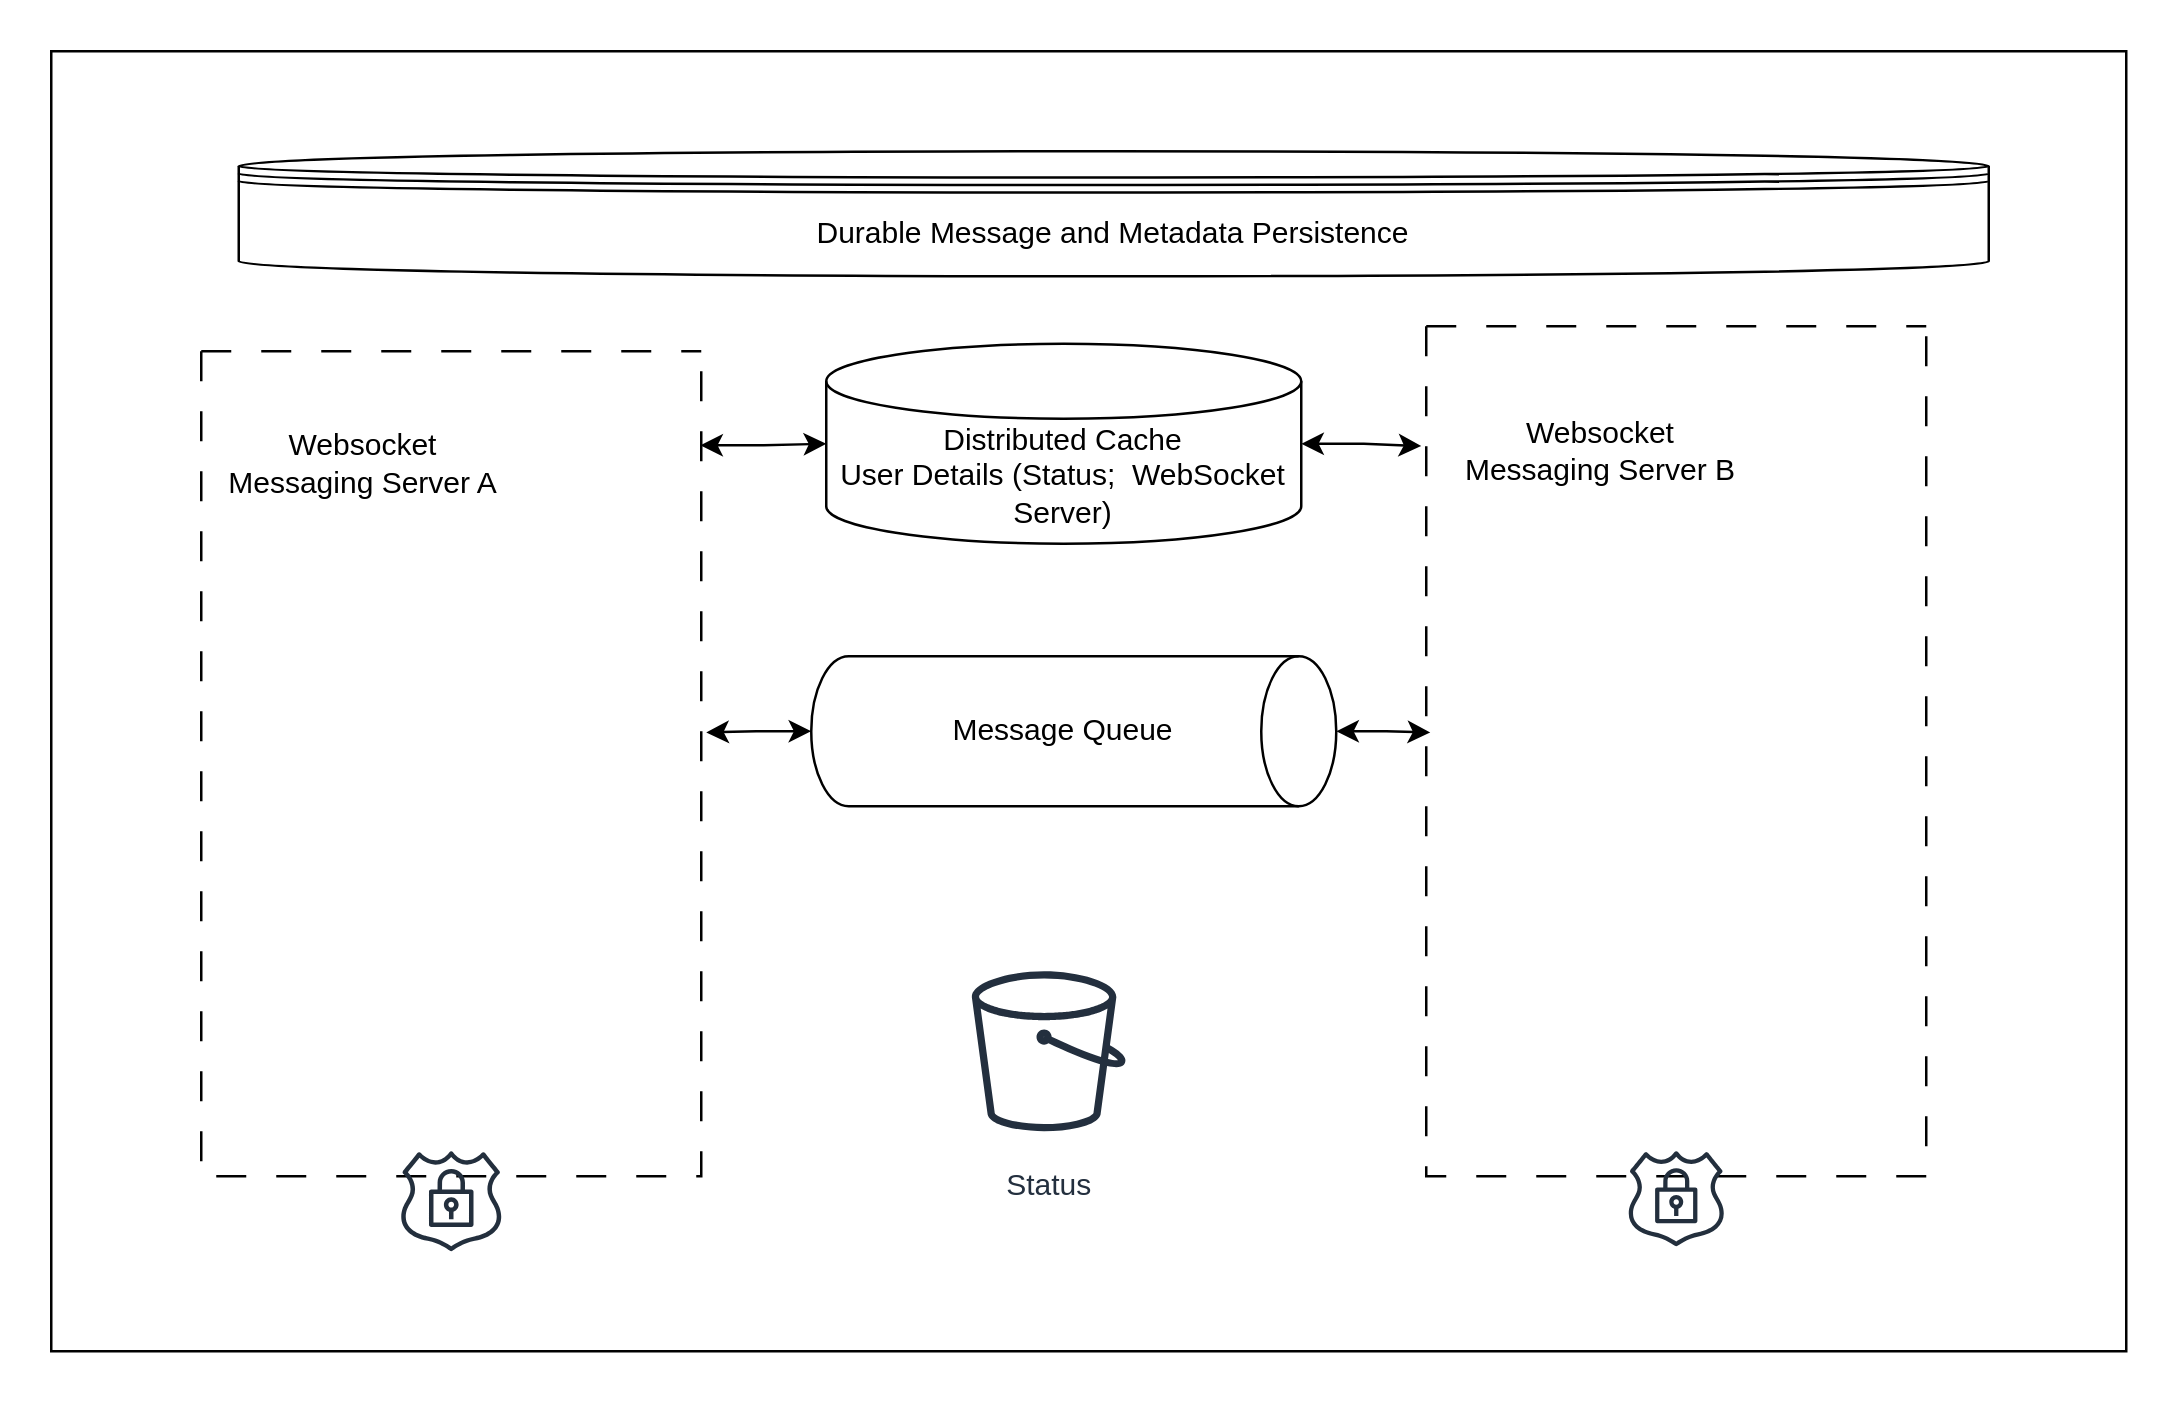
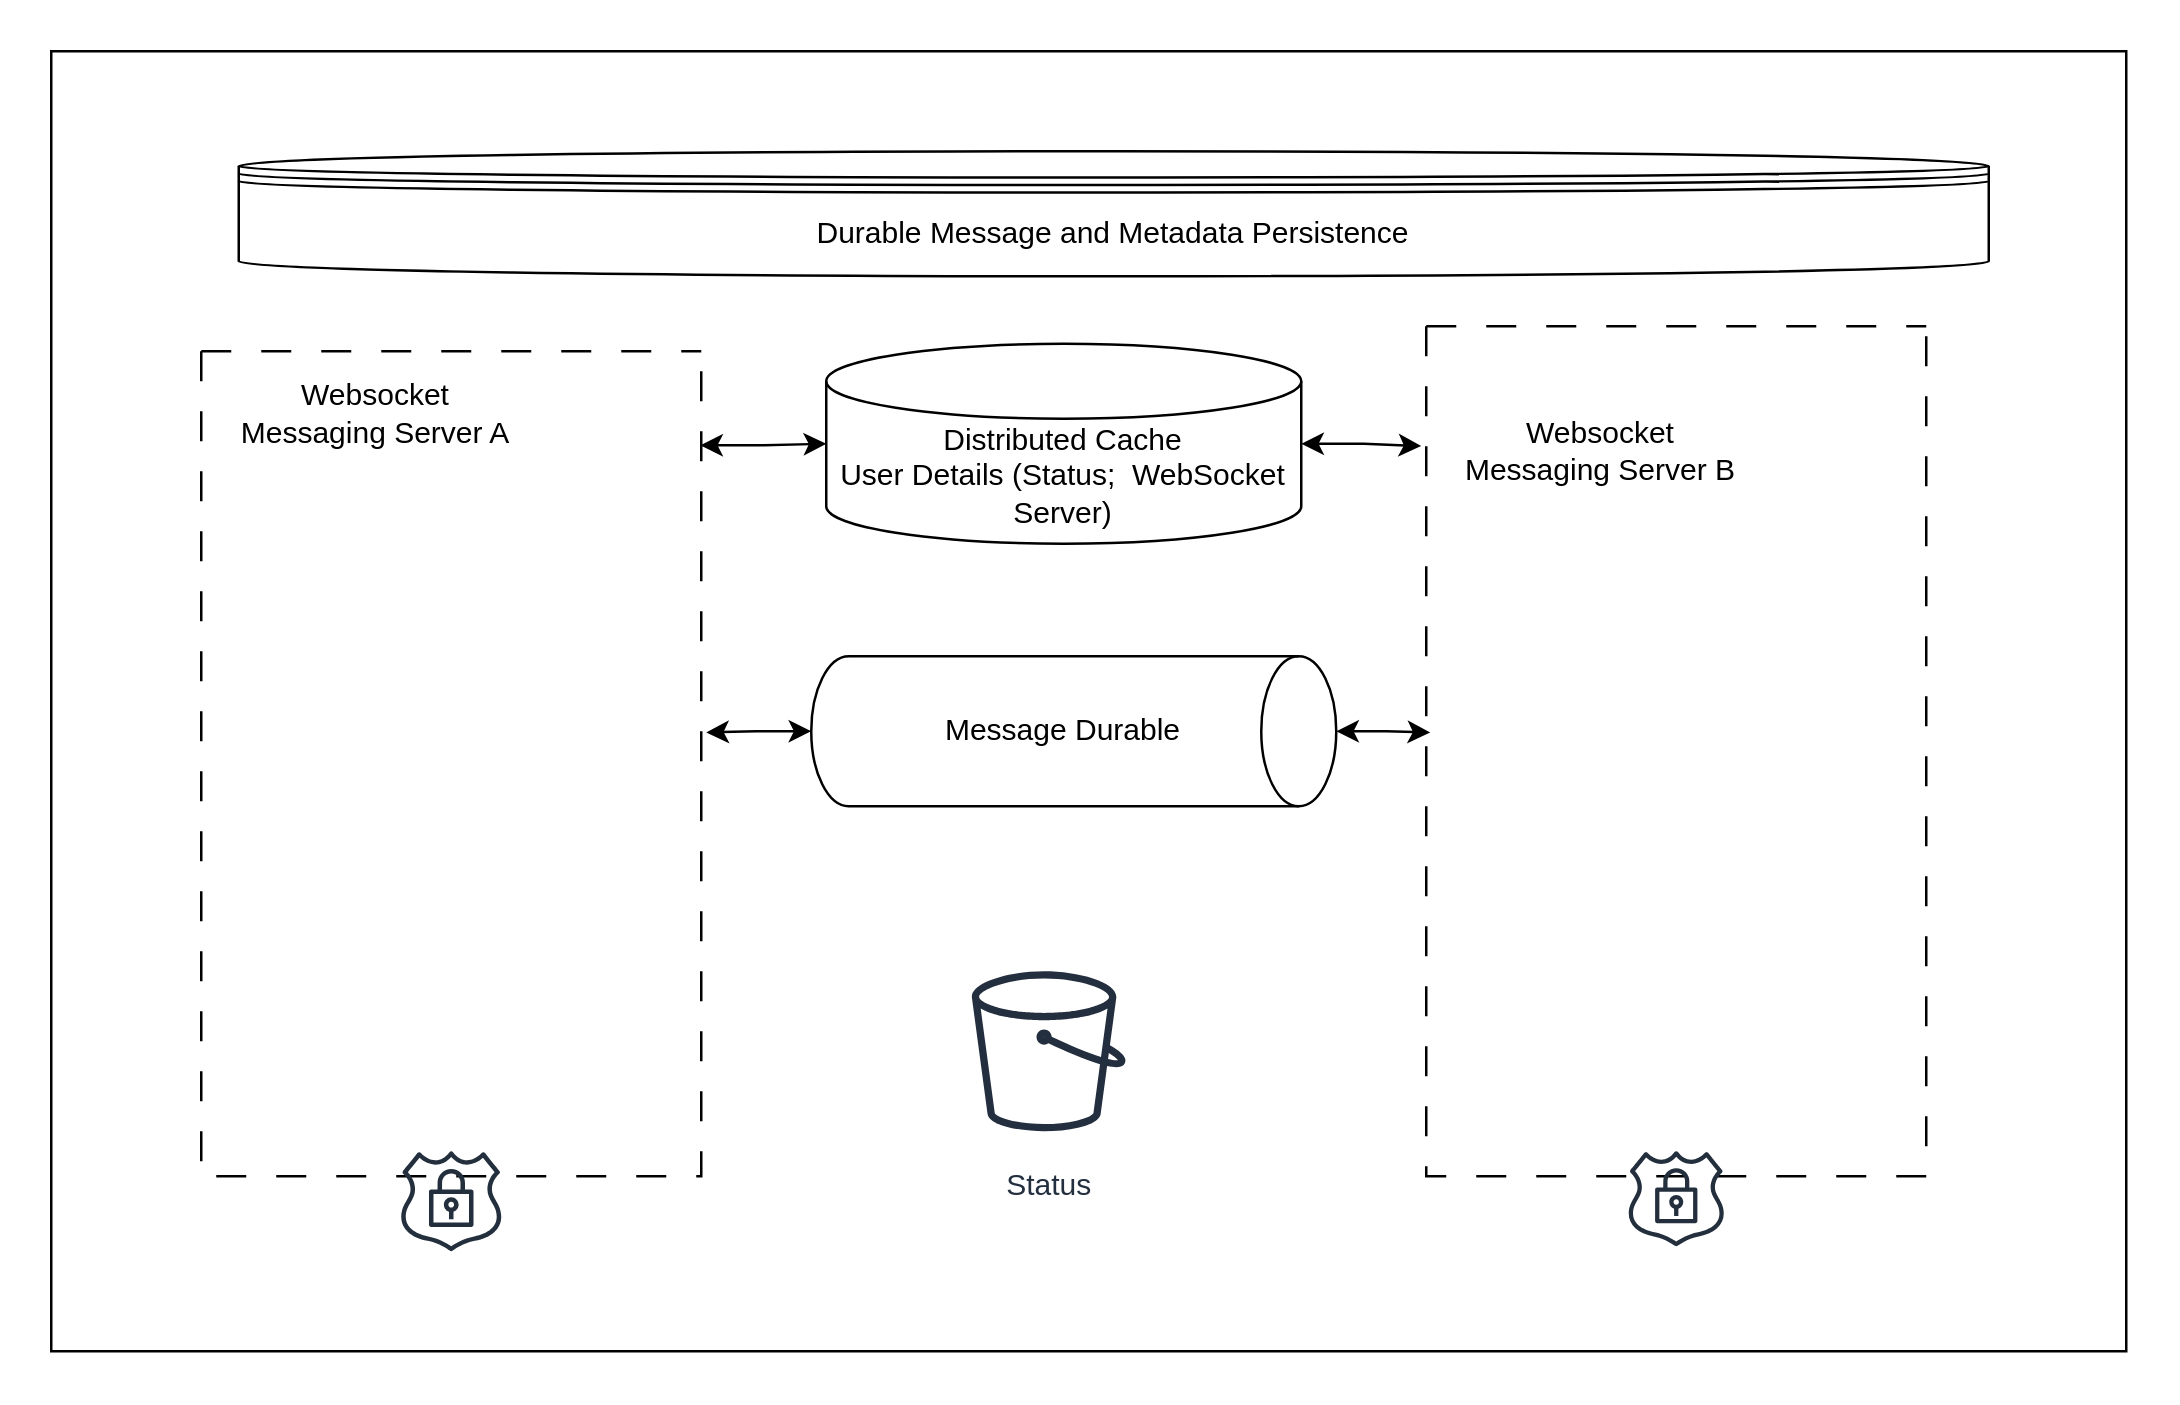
(364, 464) -> (376, 414)
(1064, 731) -> (1064, 731)
